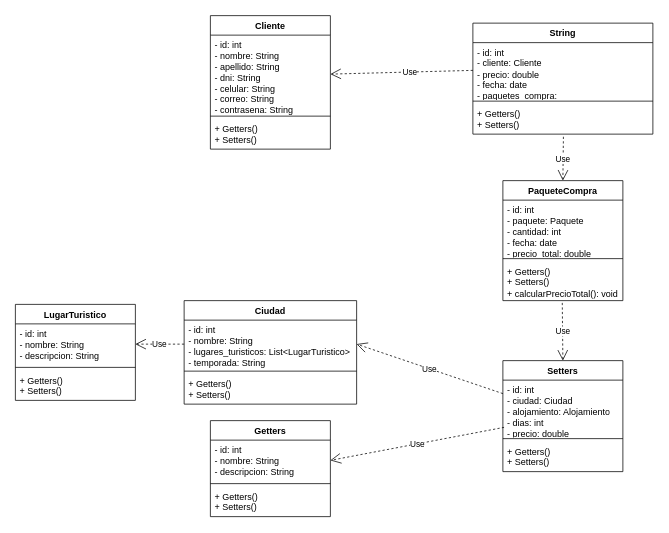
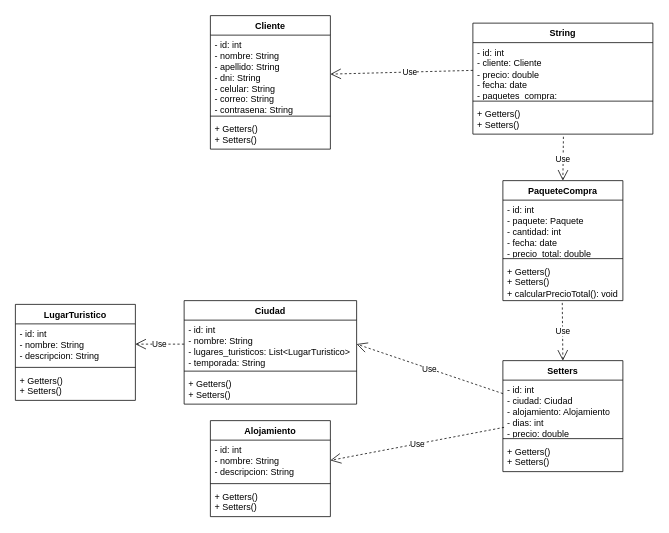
(270, 431) -> (270, 431)
